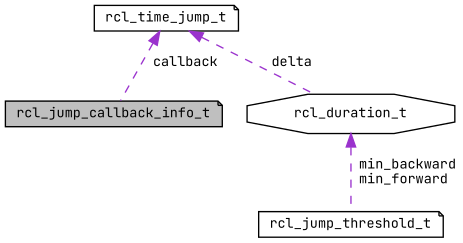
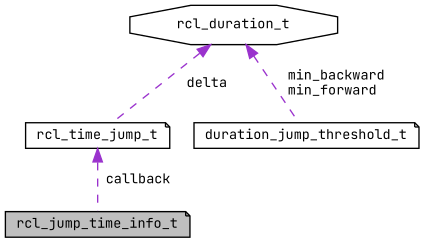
(258, 66) -> (156, 88)
(114, 114) -> (98, 224)
(351, 224) -> (306, 136)
